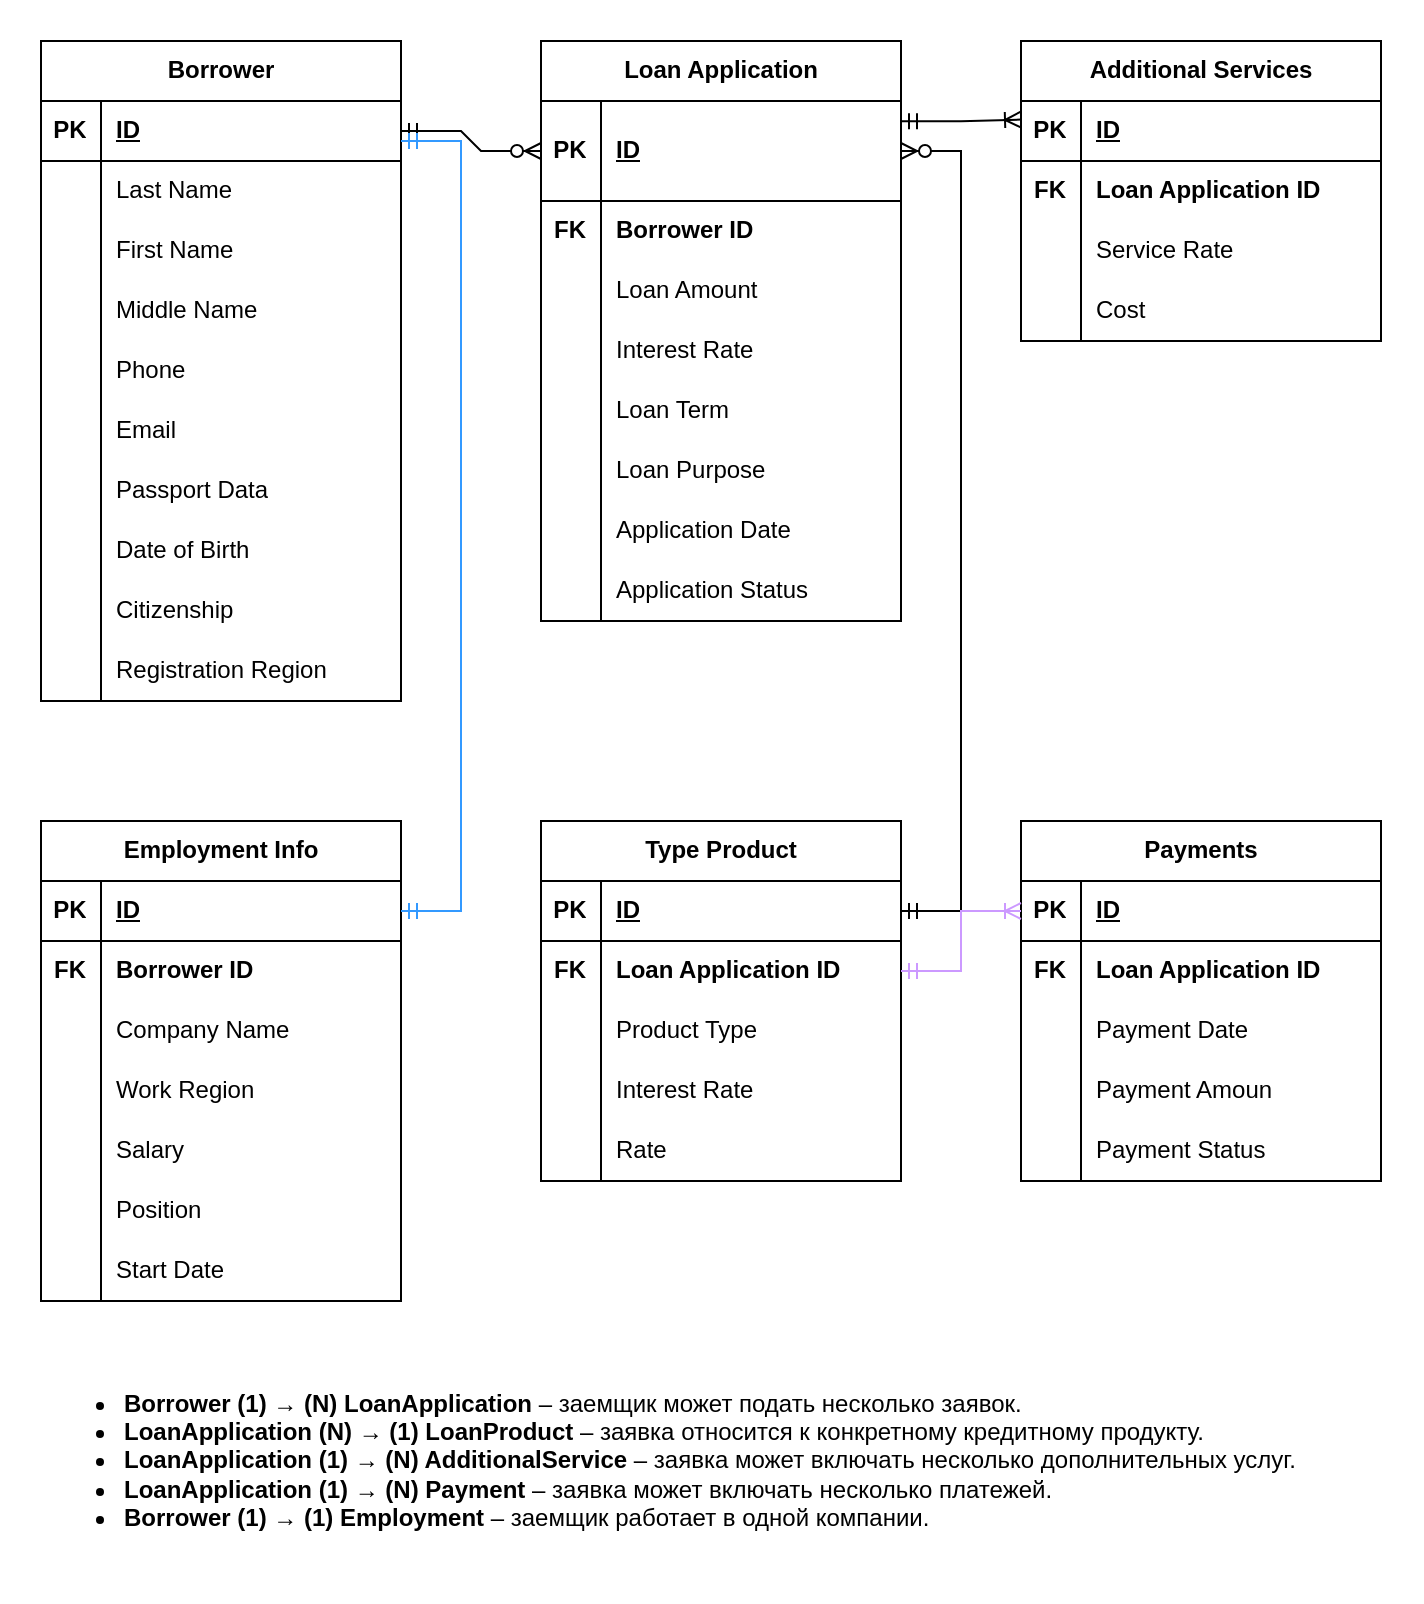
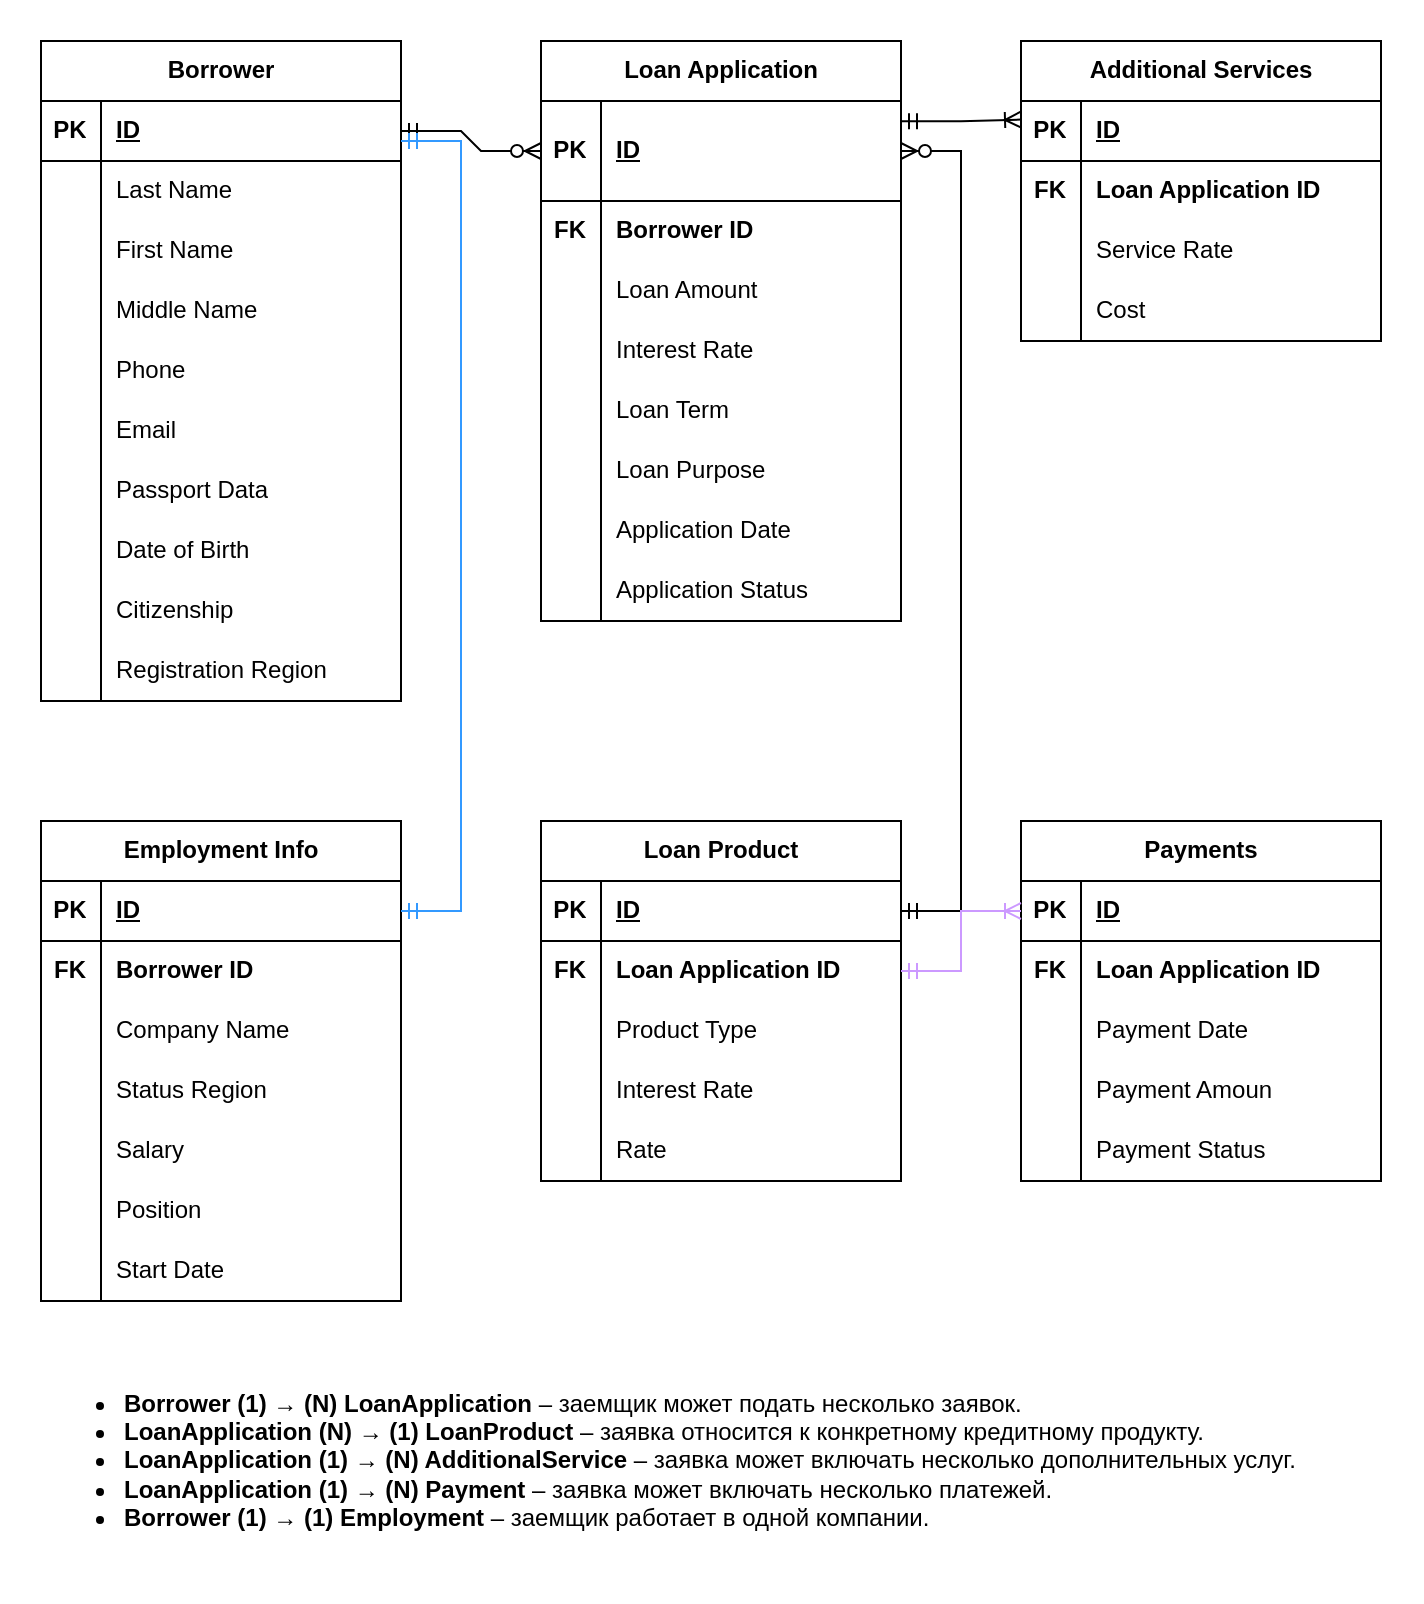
(722, 851) -> (722, 851)
(185, 1091) -> (198, 1091)
